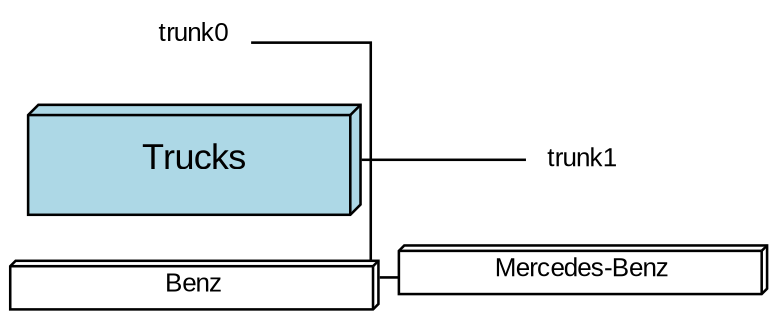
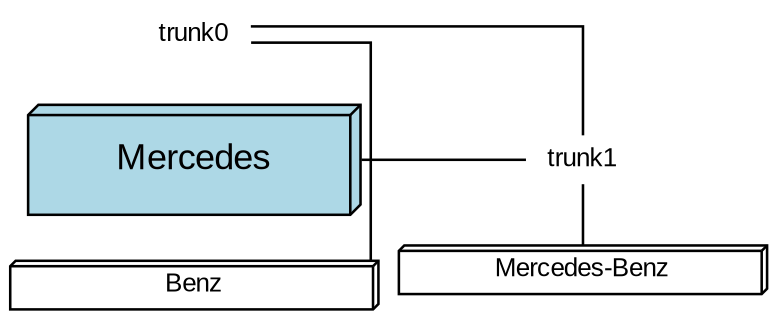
none -> (471, 26)
(194, 160) -> (194, 160)
(389, 277) -> (583, 215)
